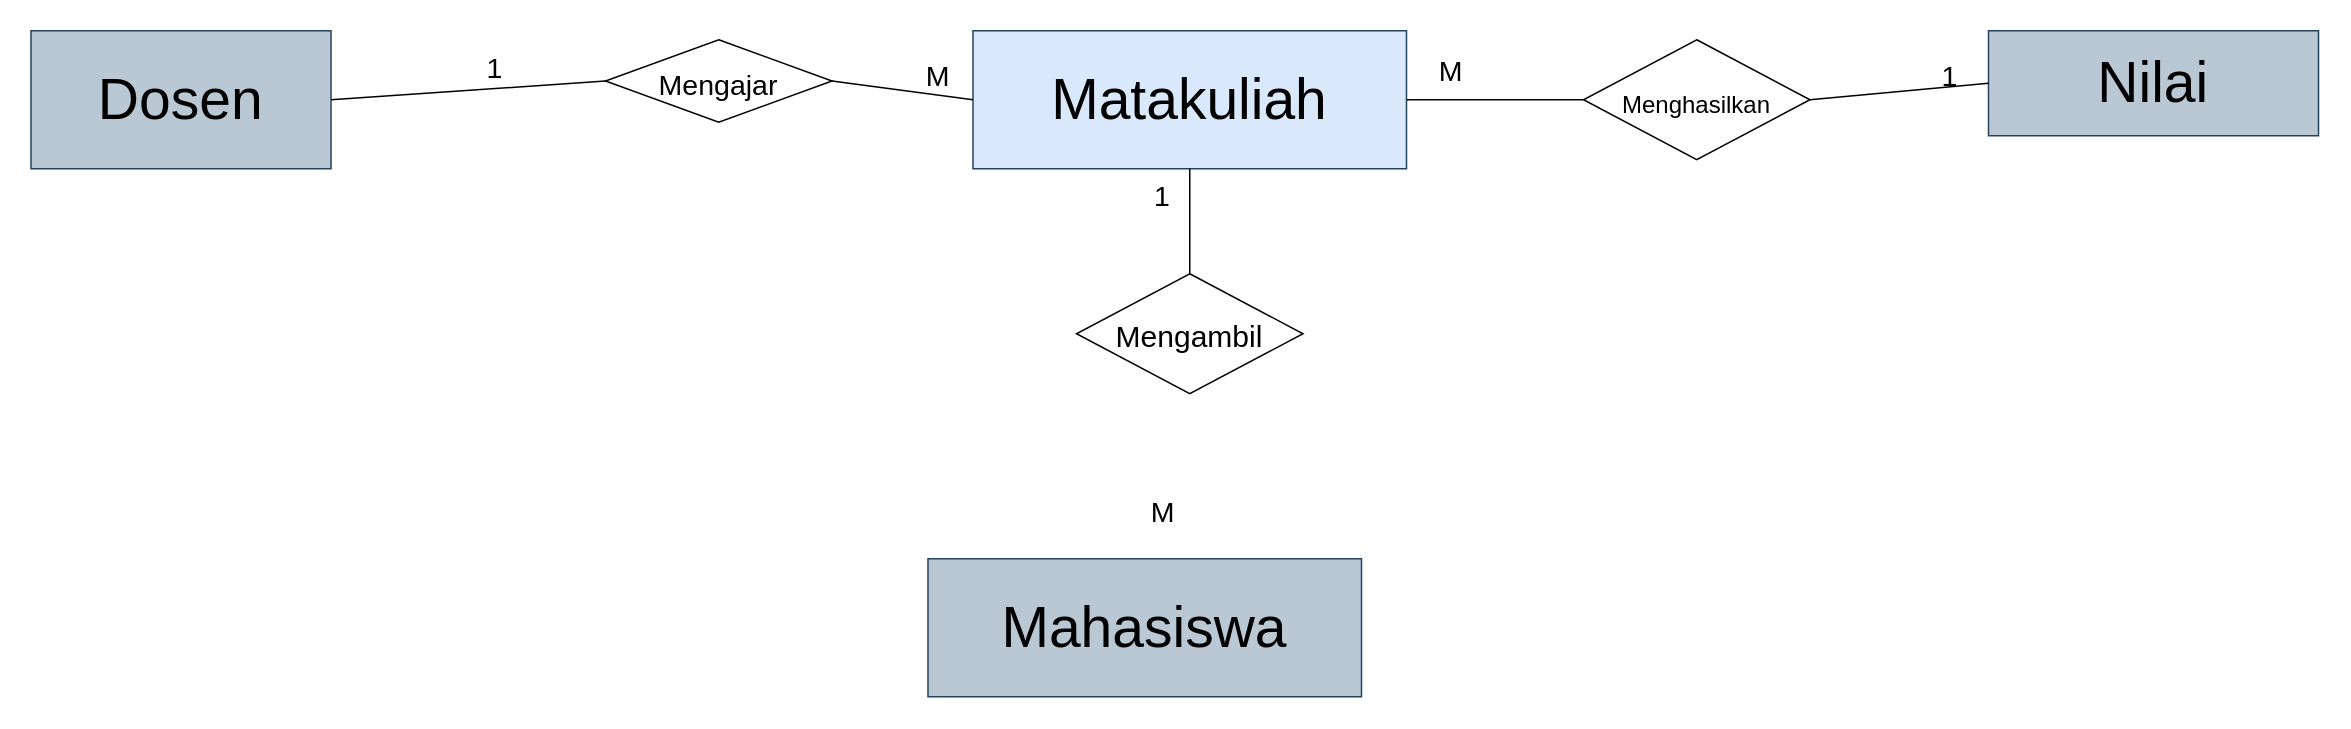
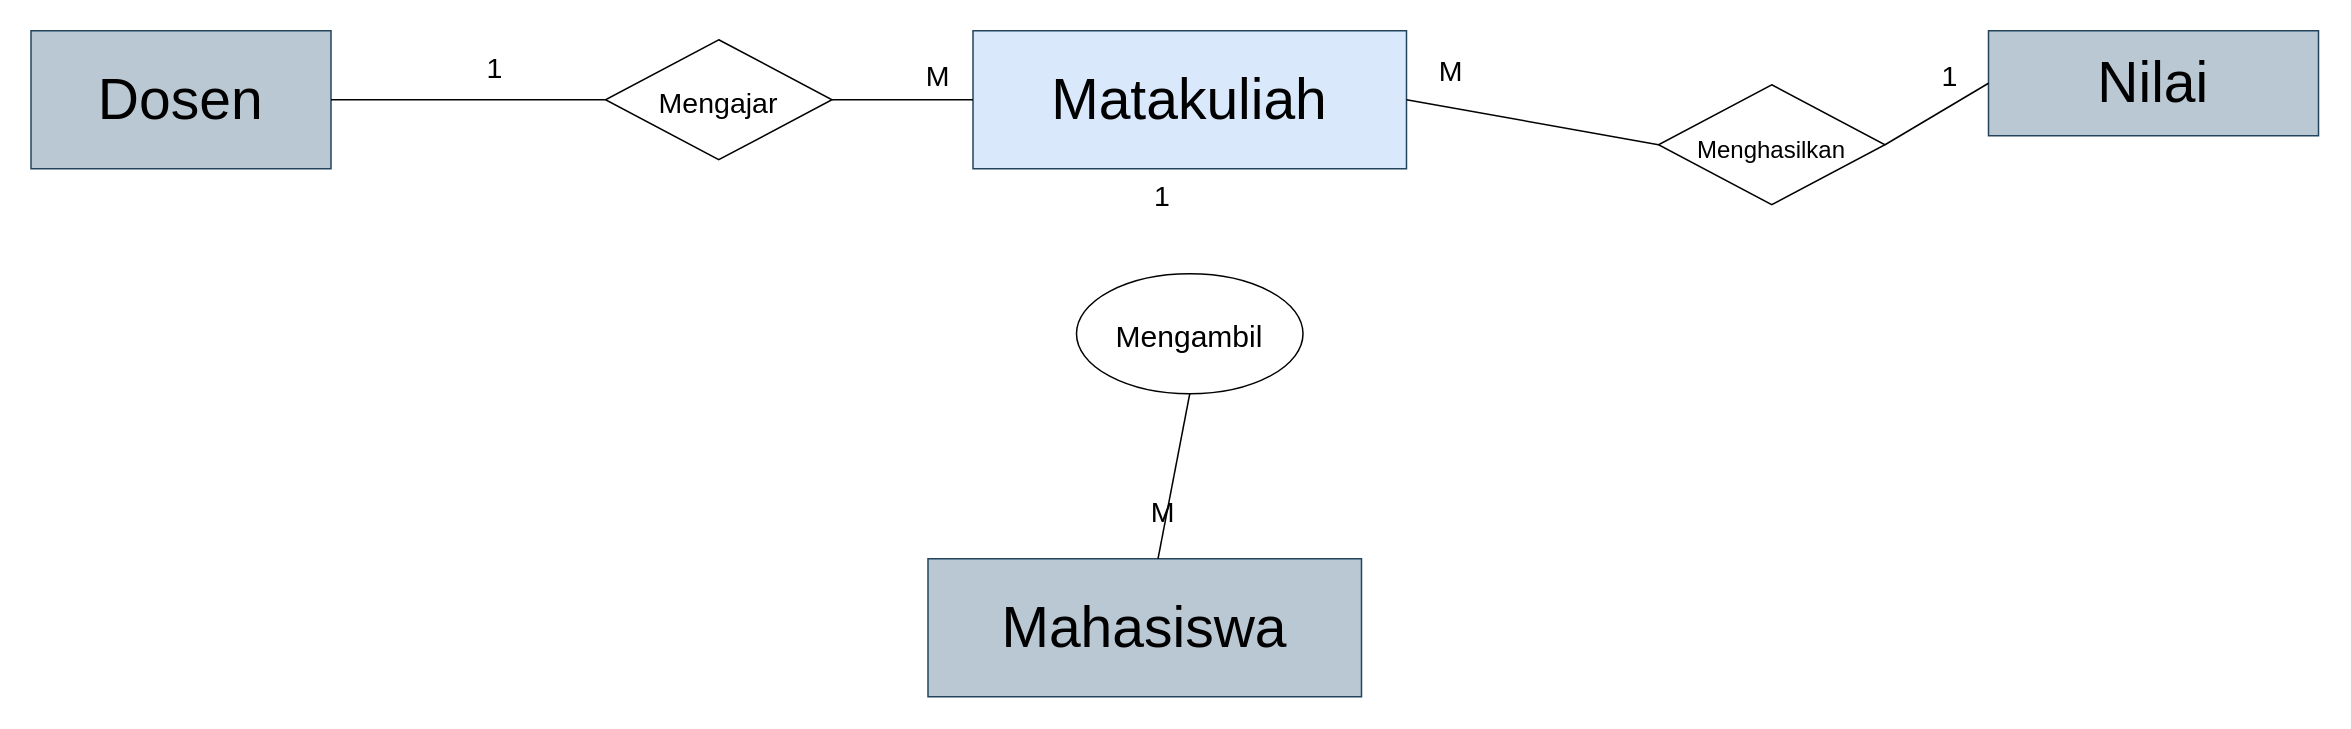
(719, 81) -> (719, 100)
(1697, 100) -> (1772, 145)
(1190, 220) -> none
(1190, 334) -> (1190, 334)
none -> (1179, 450)
